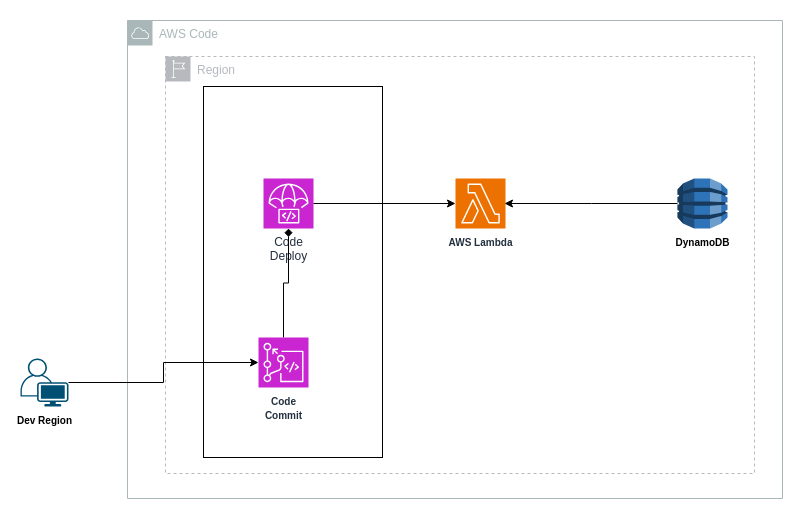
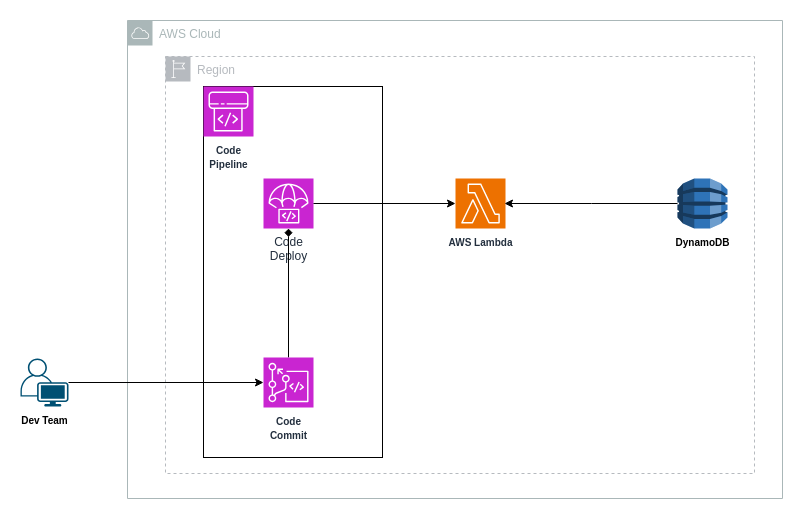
(185, 35) -> (187, 35)
none -> (229, 112)
(284, 363) -> (289, 383)
(45, 421) -> (45, 421)
